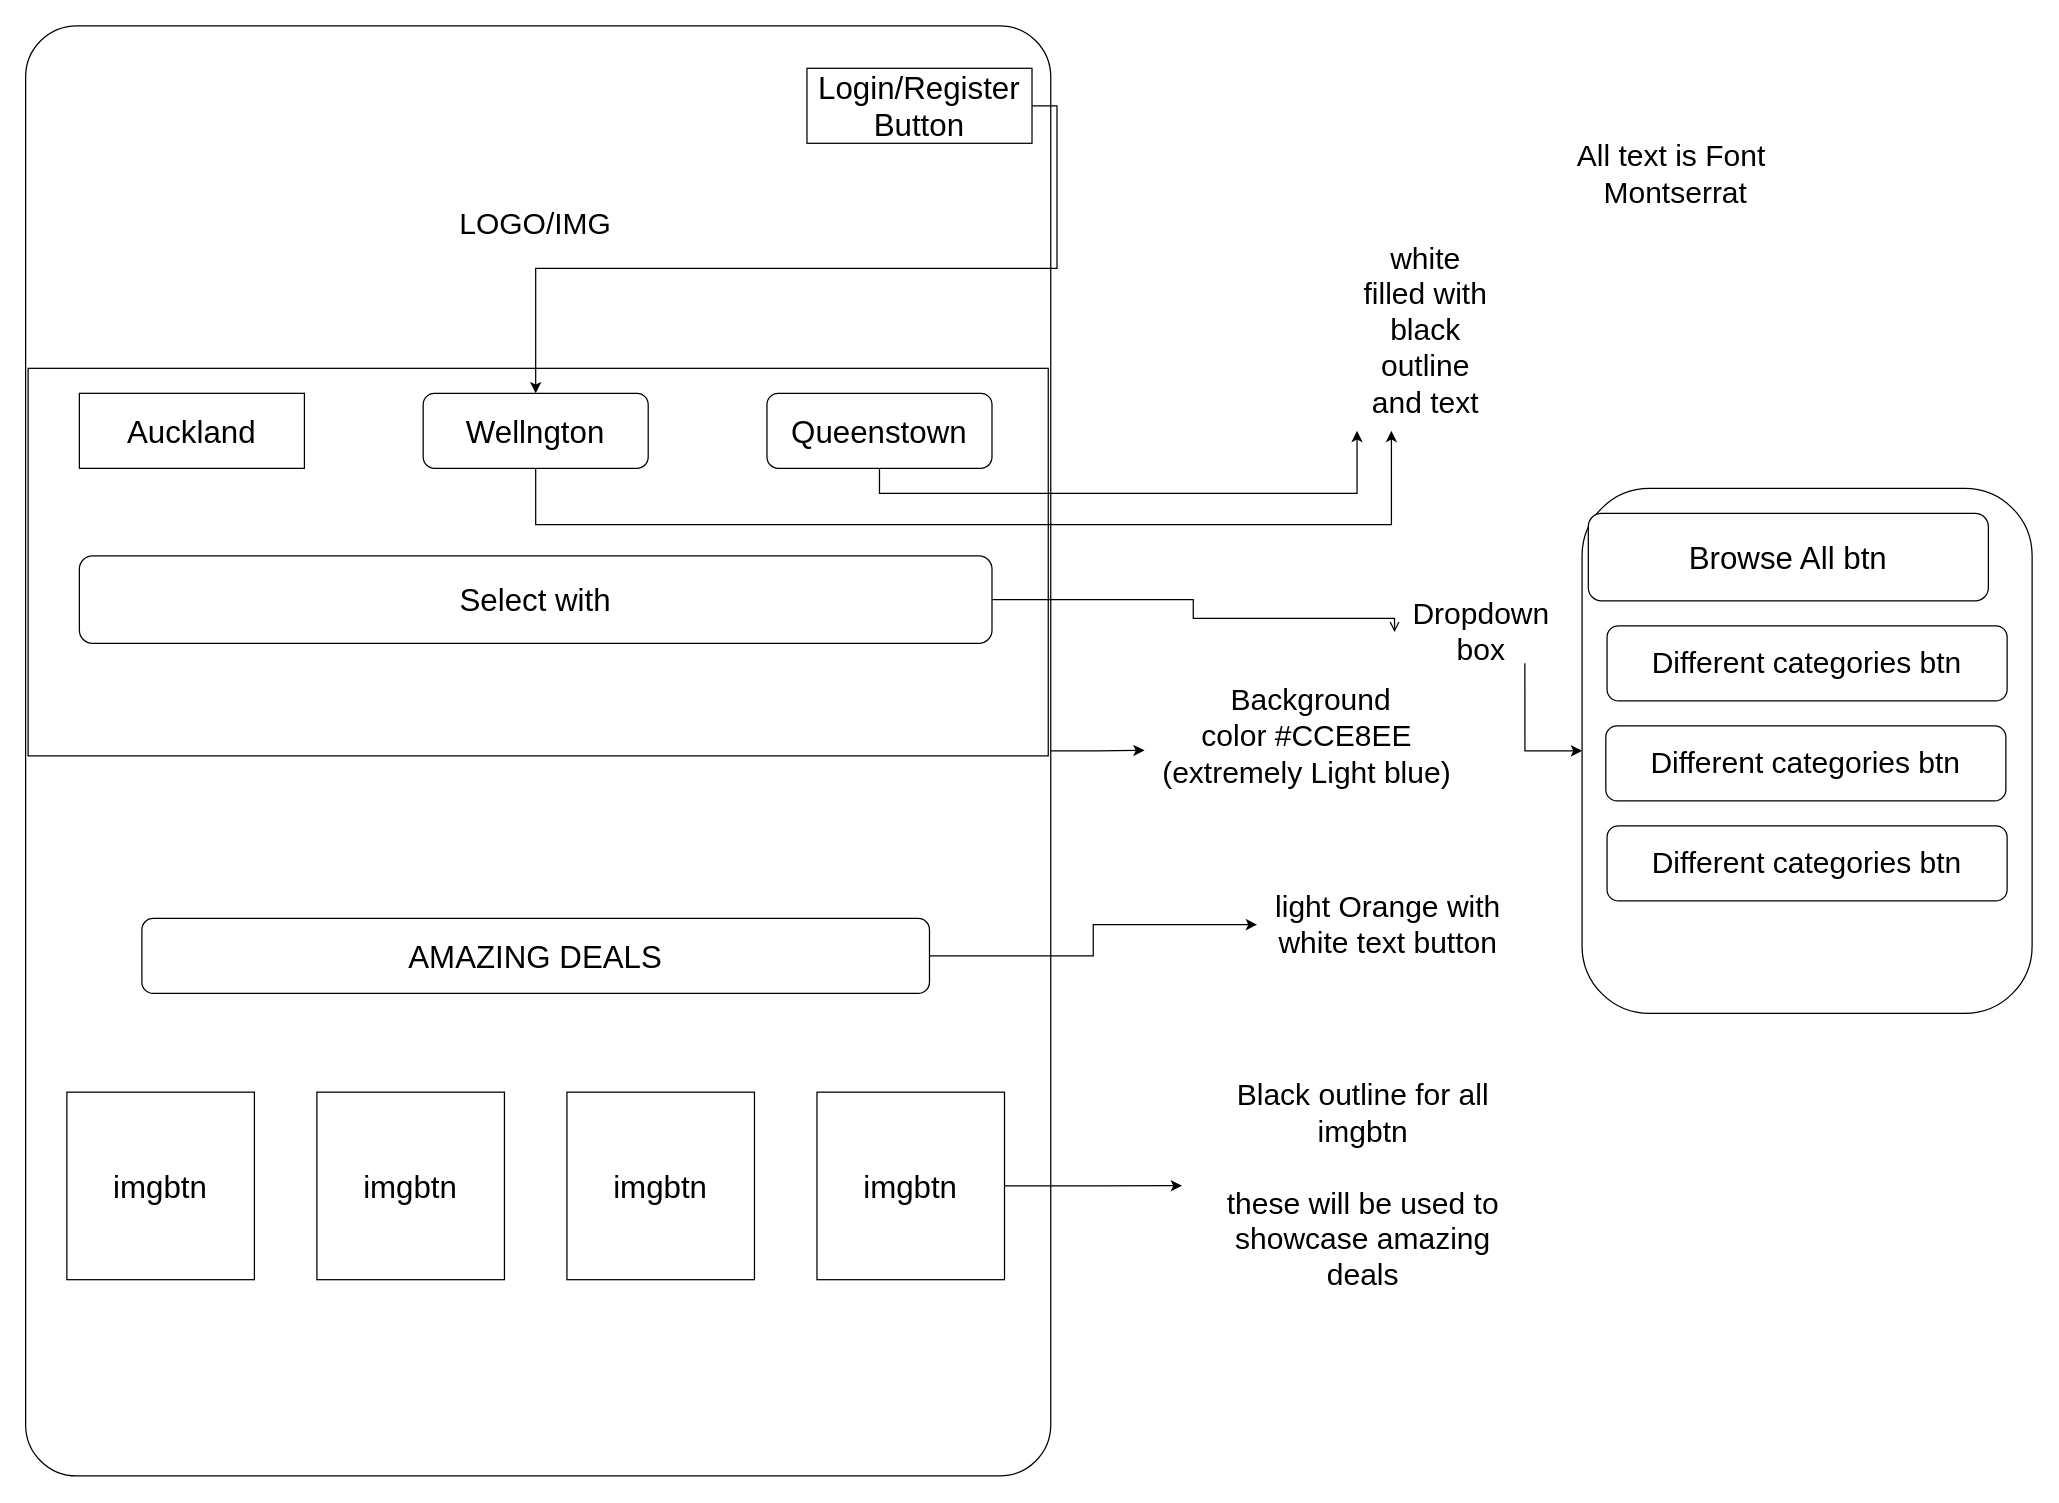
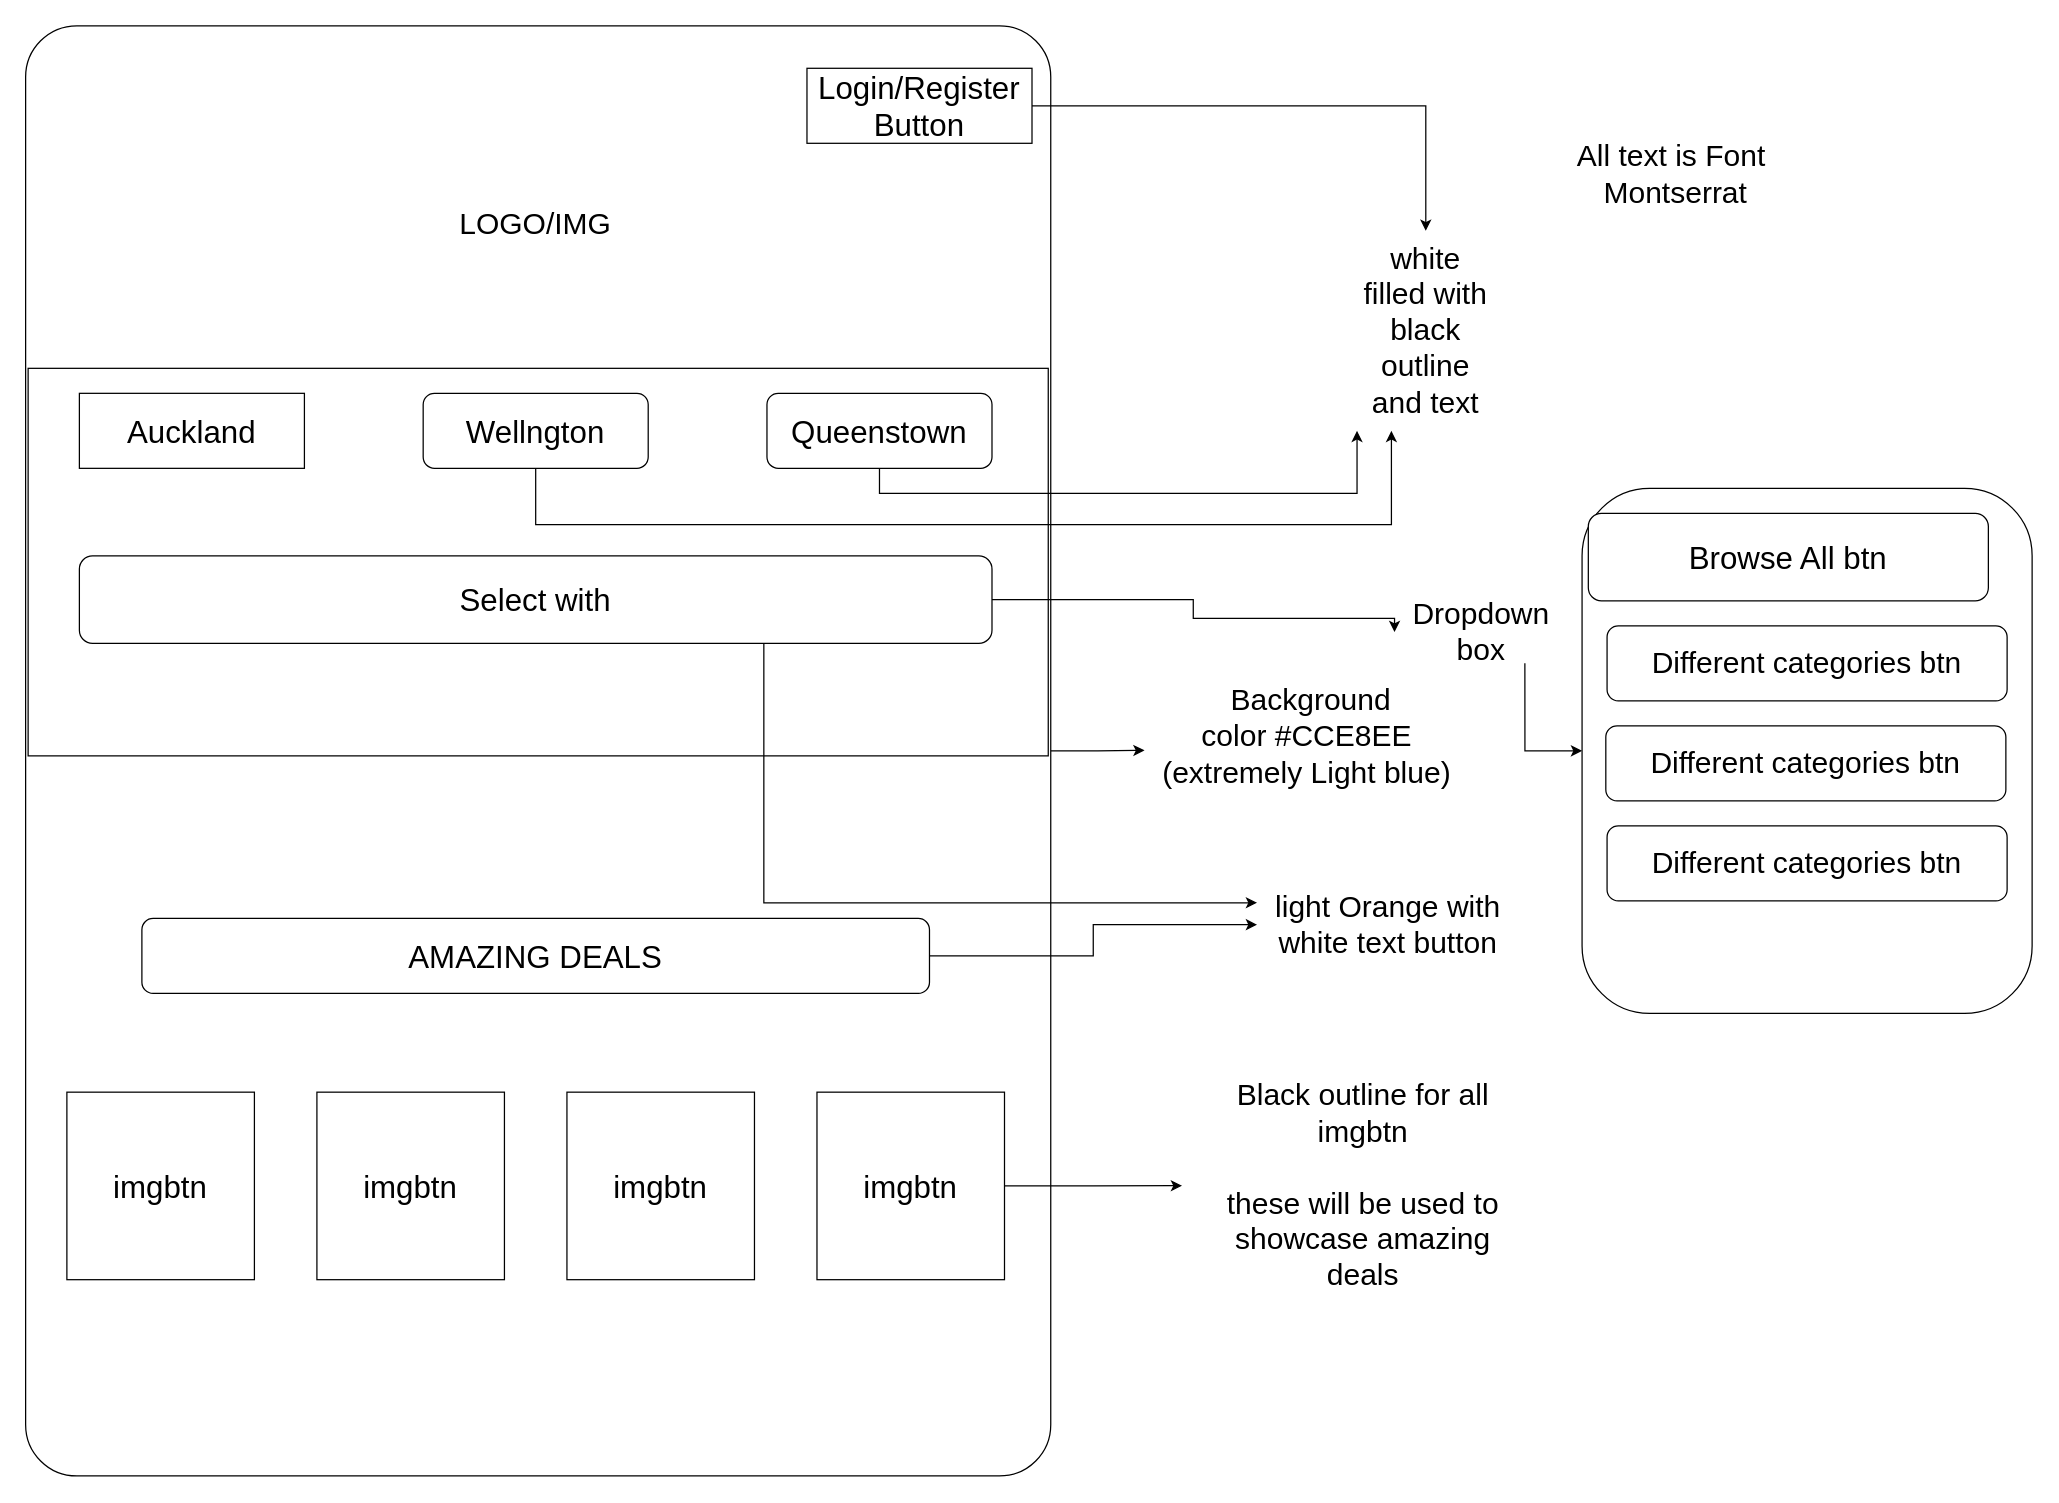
(821, 268) -> (1298, 106)
(1394, 624) -> (1394, 622)
none -> (877, 903)
